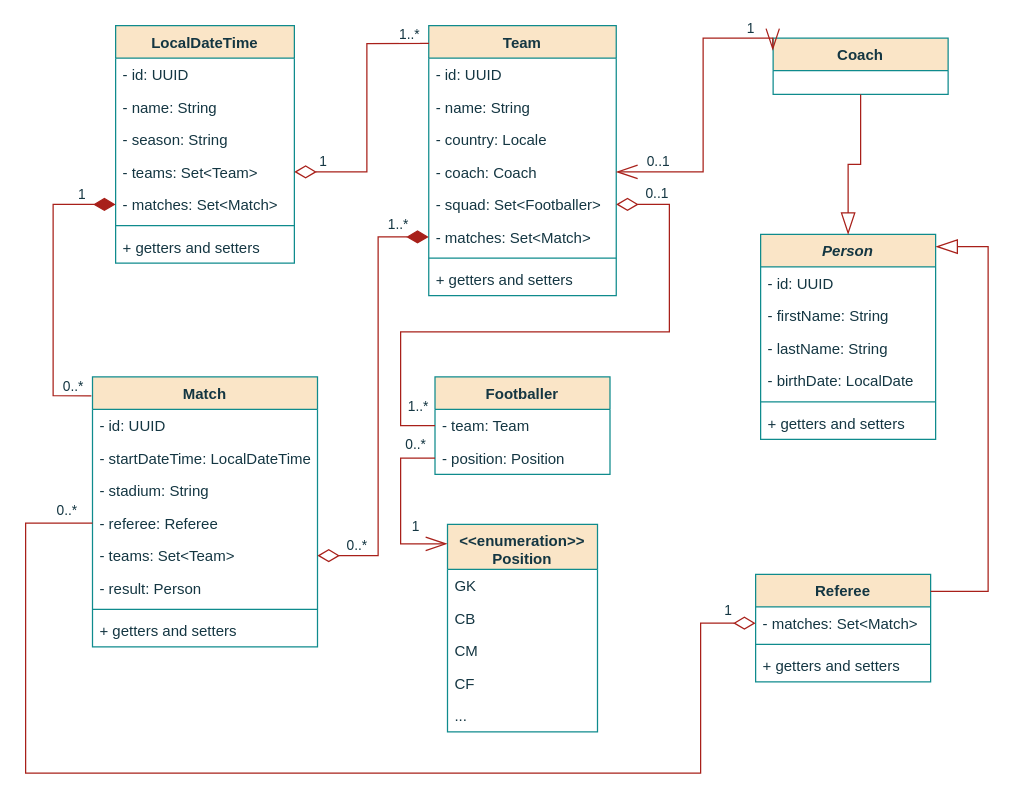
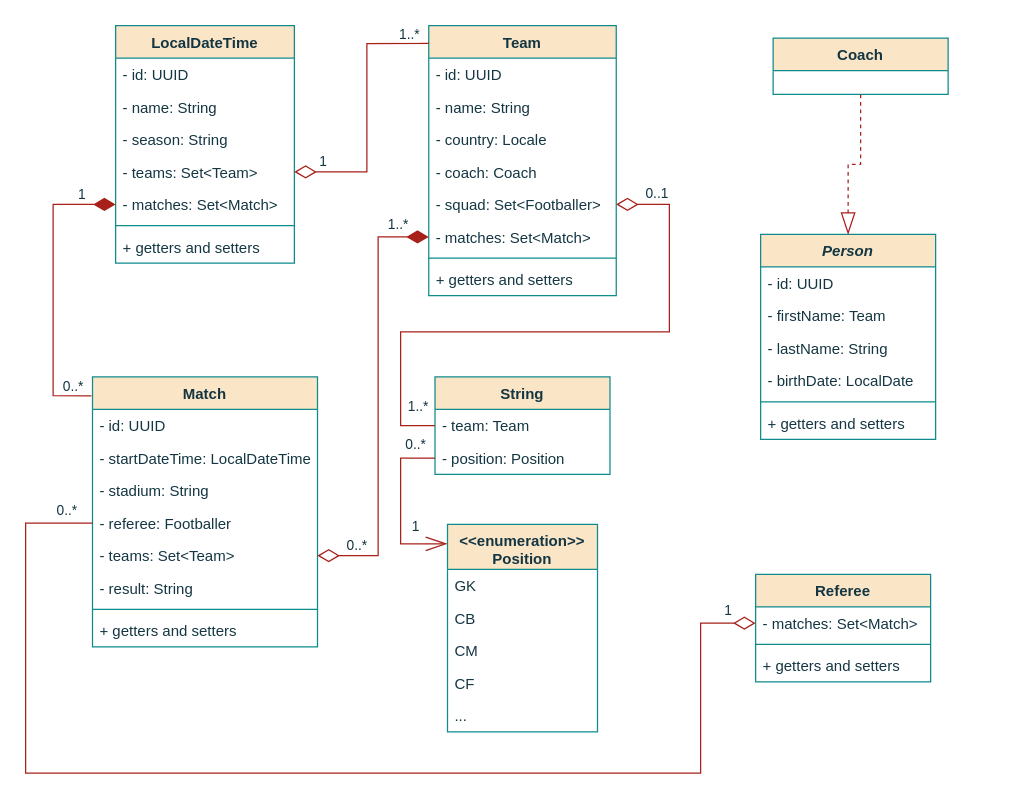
(703, 108) -> none
(861, 159) -> (861, 159)
(838, 316) -> (831, 316)
(522, 394) -> (522, 394)
(988, 433) -> none
(169, 524) -> (178, 524)
(159, 589) -> (157, 589)
